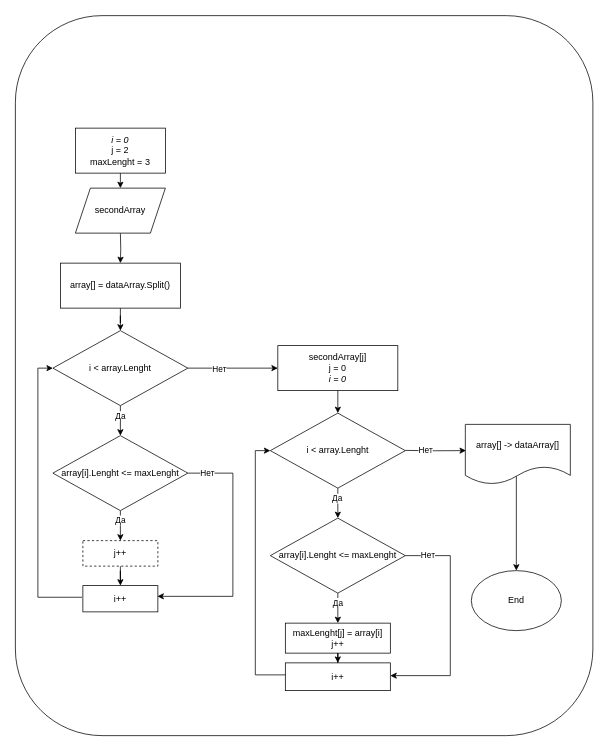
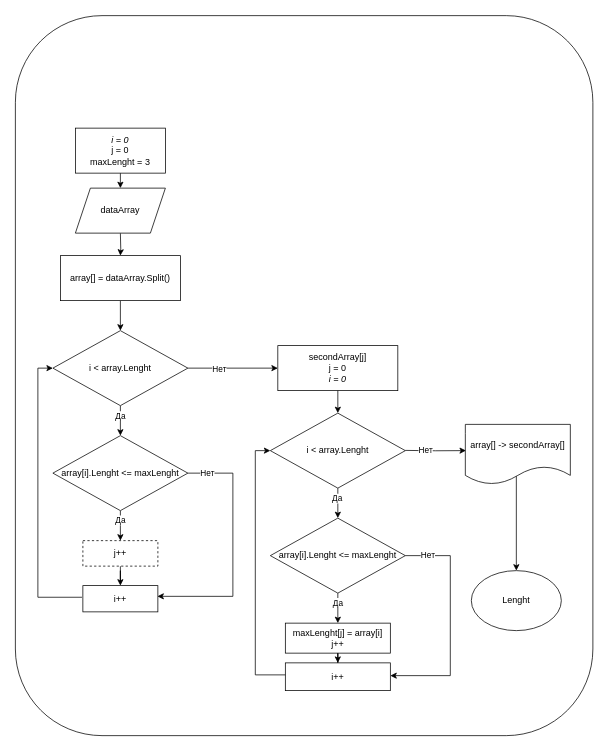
(120, 150) -> (120, 150)
(120, 210) -> (120, 210)
(120, 285) -> (120, 278)
(518, 445) -> (518, 445)
(516, 600) -> (516, 600)
